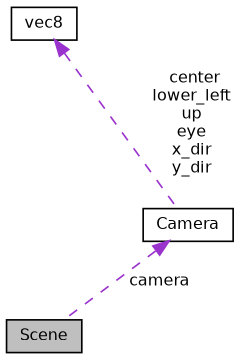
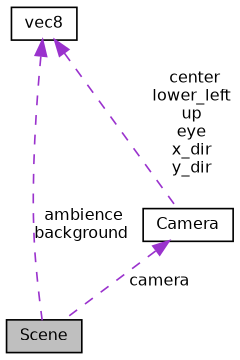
none -> (33, 188)
